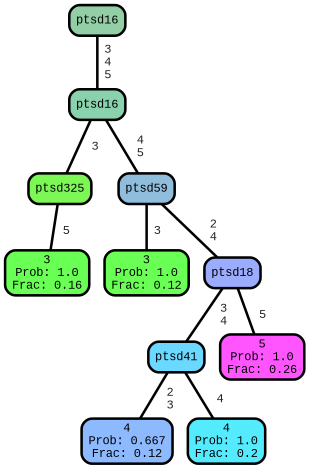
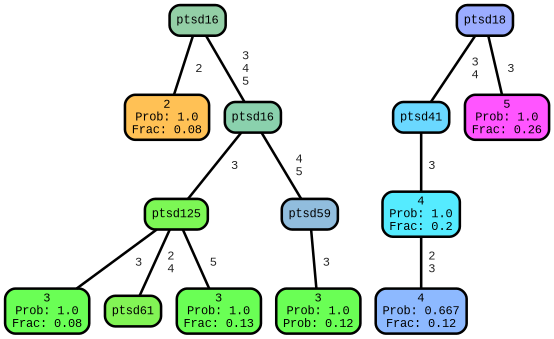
none -> (167, 117)
(60, 189) -> (176, 214)
(190, 231) -> none
(47, 273) -> (219, 311)
(147, 273) -> (318, 311)
none -> (47, 311)
none -> (133, 311)
(259, 315) -> (507, 69)
(154, 396) -> (421, 263)
(217, 399) -> (428, 166)
